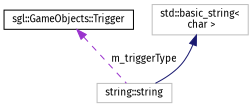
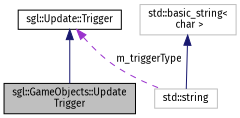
(69, 20) -> (70, 20)
(134, 93) -> (186, 99)
none -> (70, 99)
